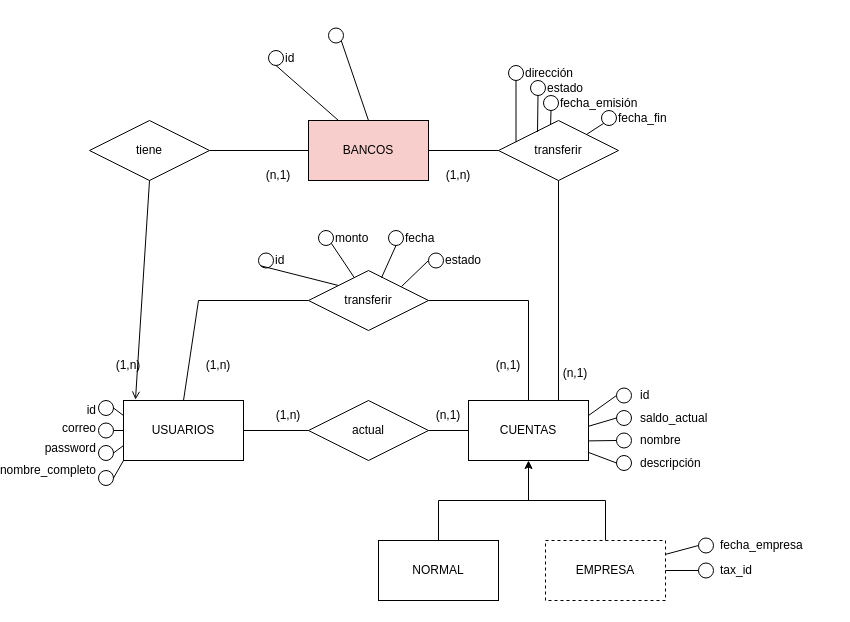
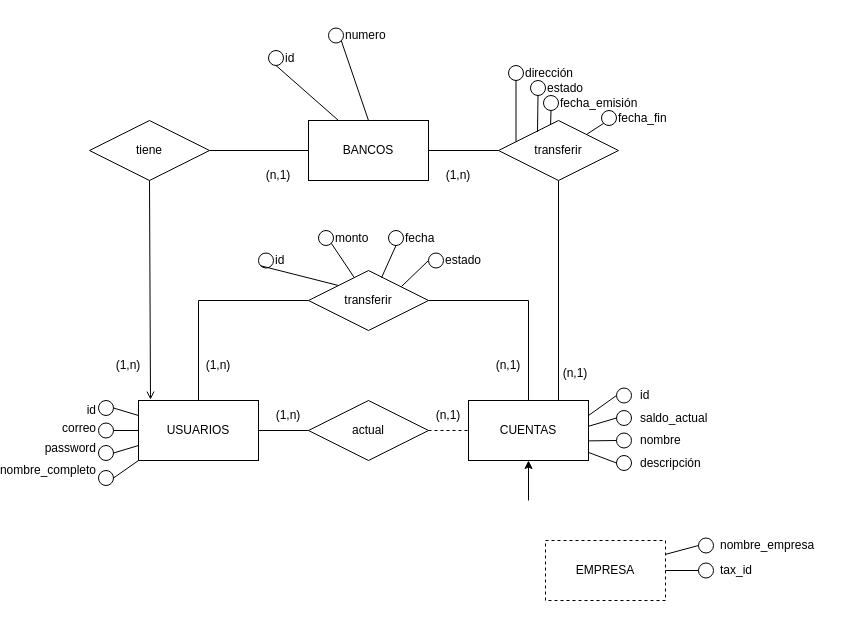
none -> (374, 36)
(369, 151) -> (369, 151)
(184, 431) -> (199, 431)
(449, 431) -> (449, 431)
(522, 501) -> none
(764, 546) -> (768, 546)
(439, 571) -> none
